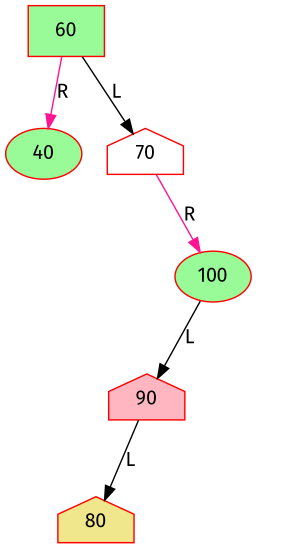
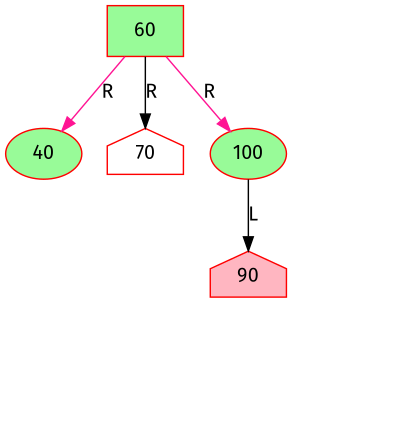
(116, 92) -> (152, 92)
(175, 207) -> (193, 89)
(96, 522) -> none
